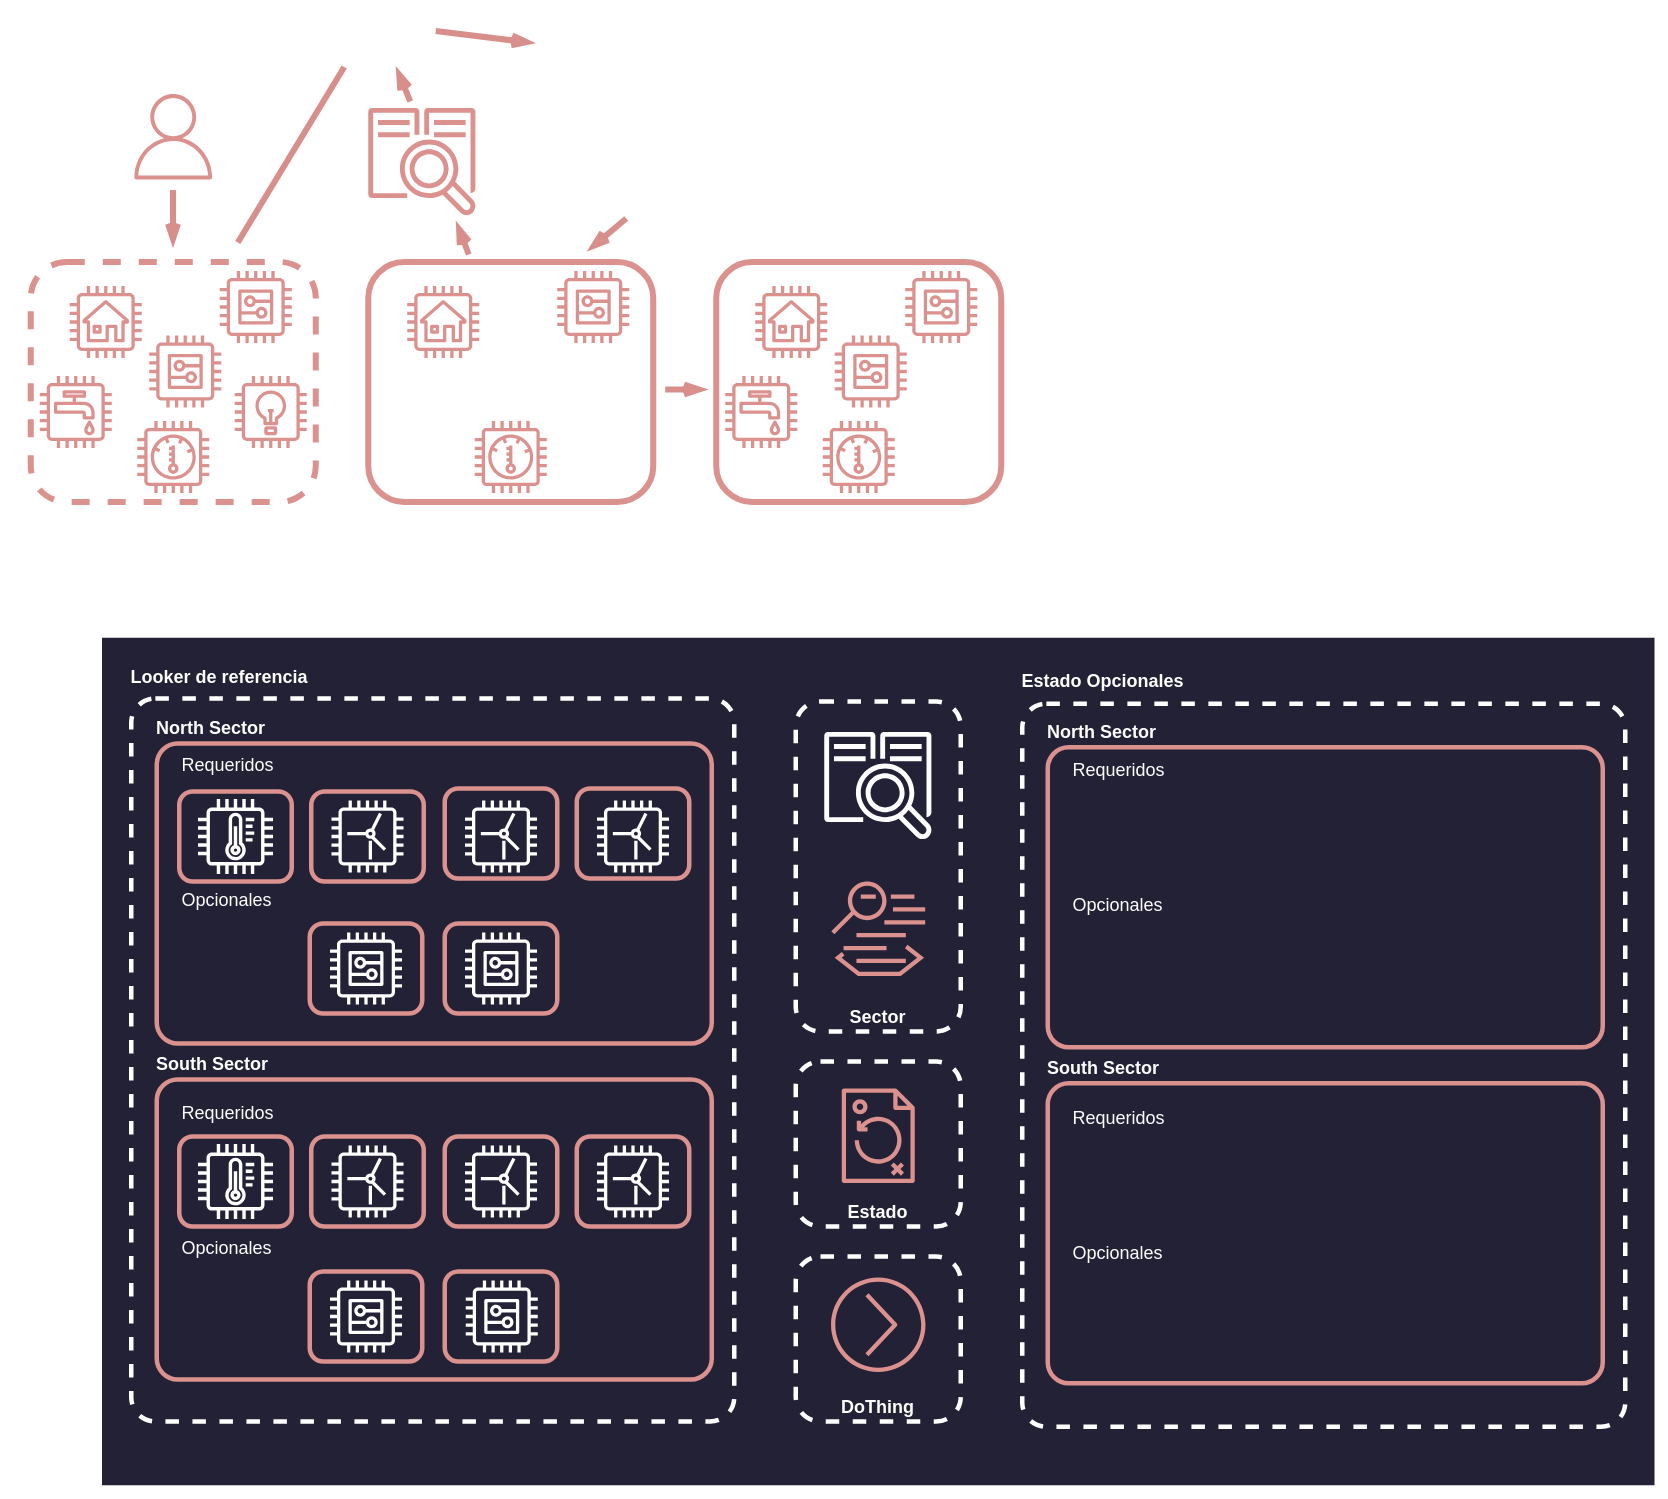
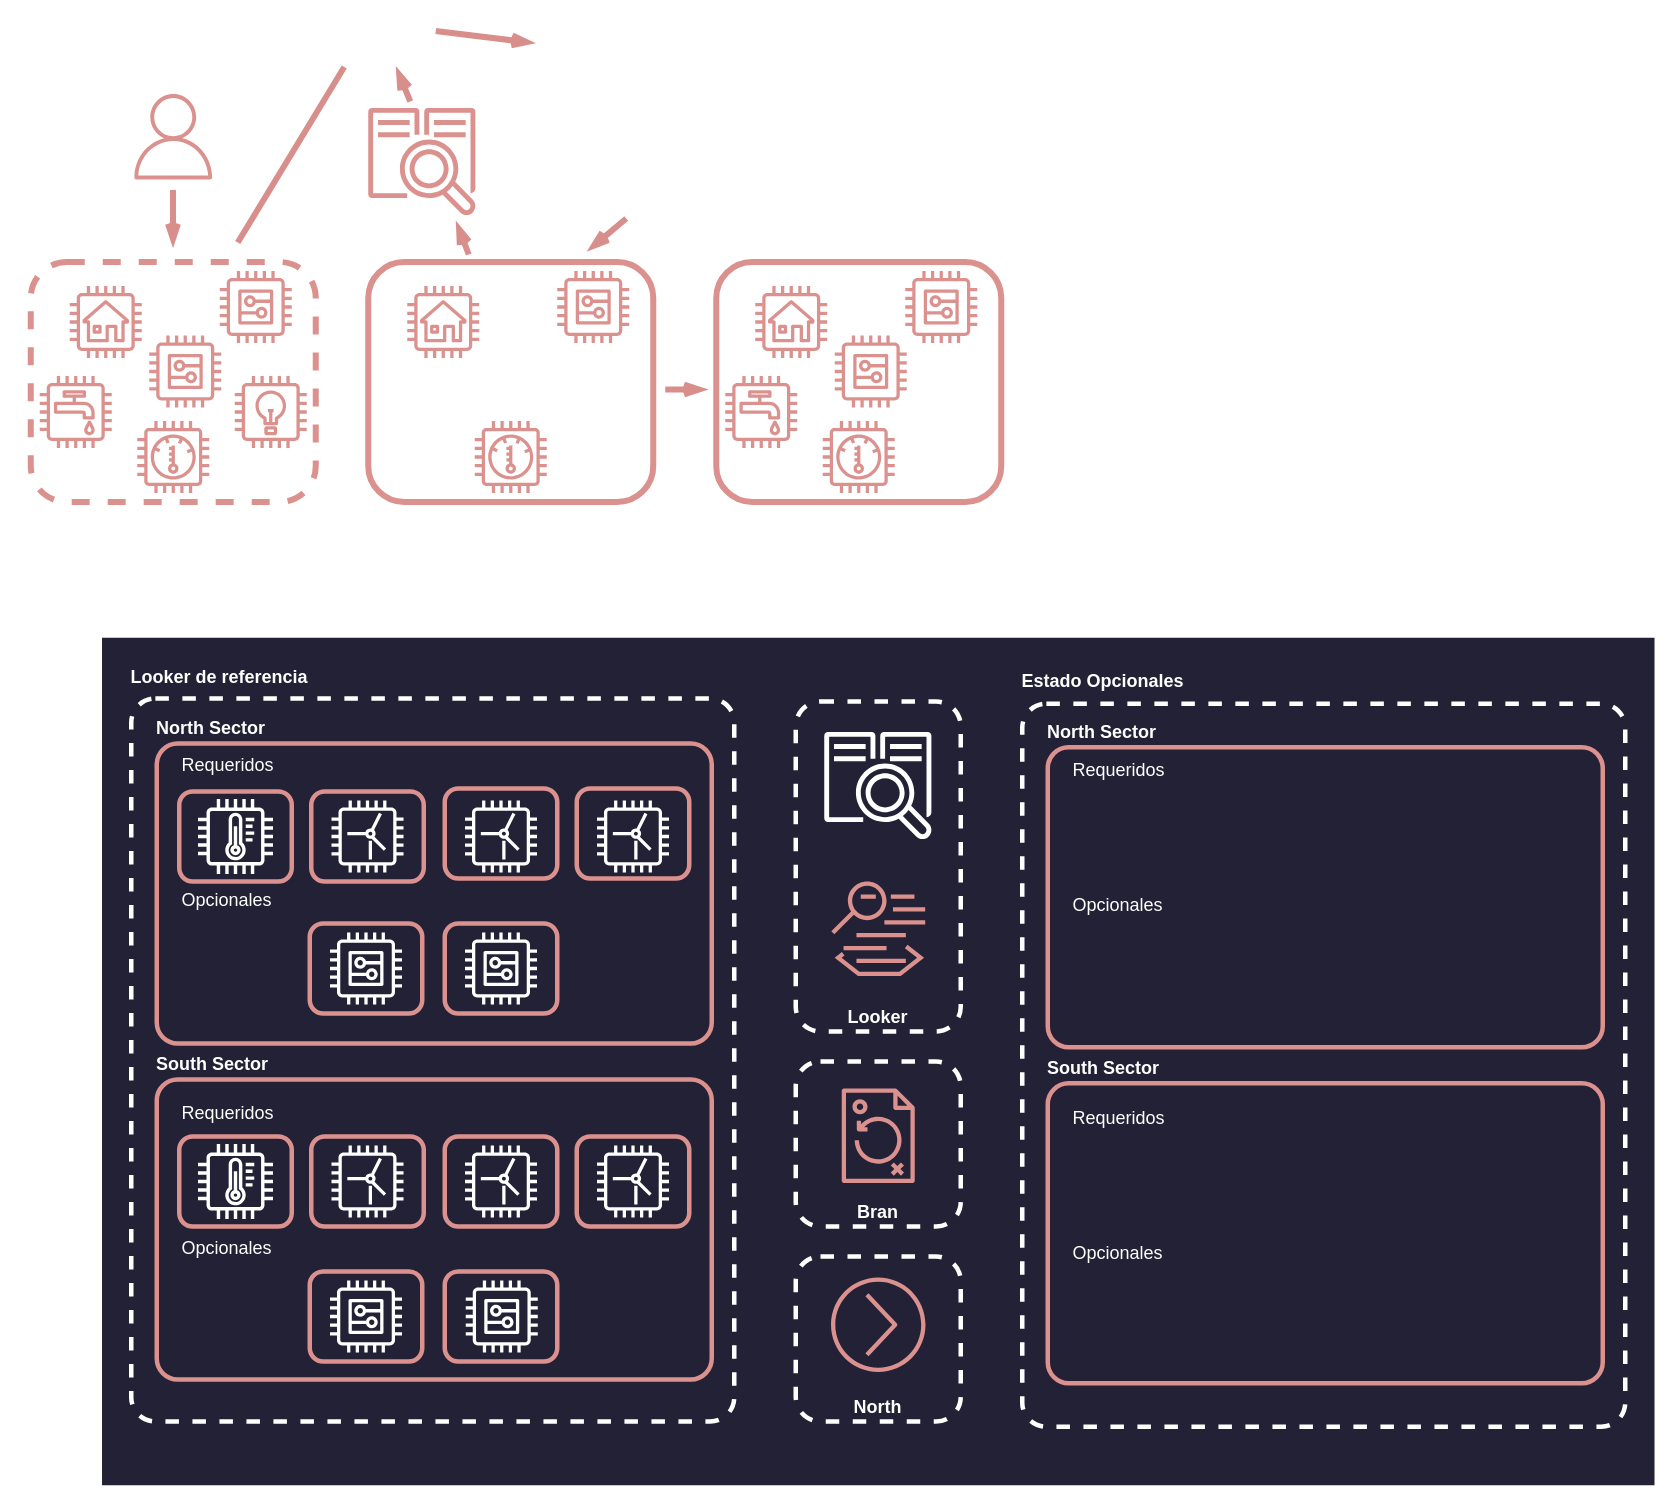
(878, 1016) -> (878, 1016)
(878, 1211) -> (878, 1211)
(878, 1406) -> (878, 1406)
